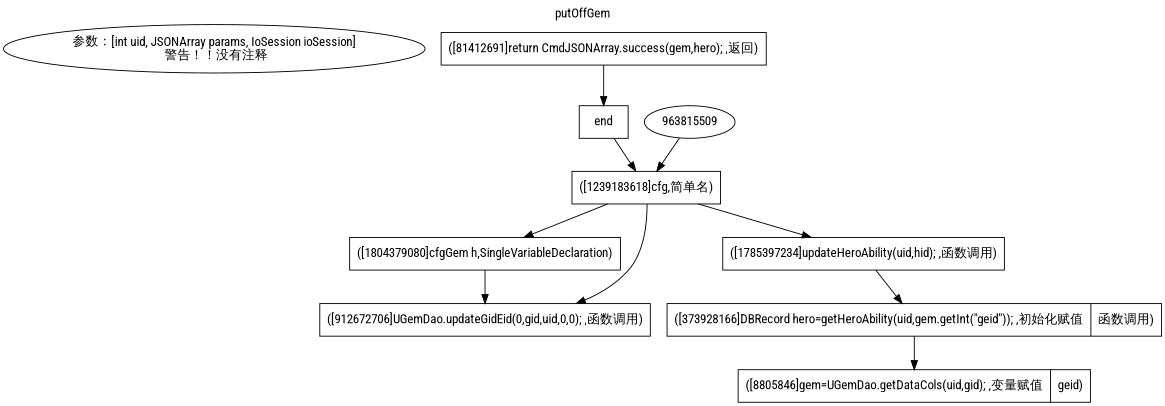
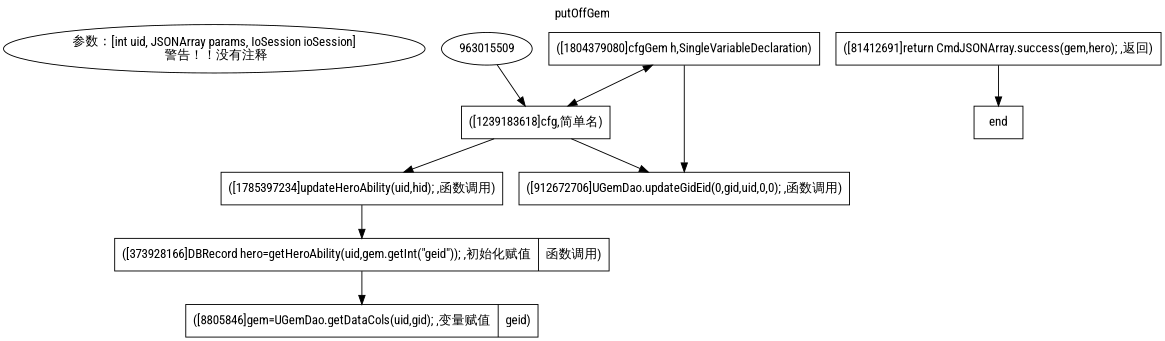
(690, 122) -> (487, 49)
(622, 151) -> (610, 86)
